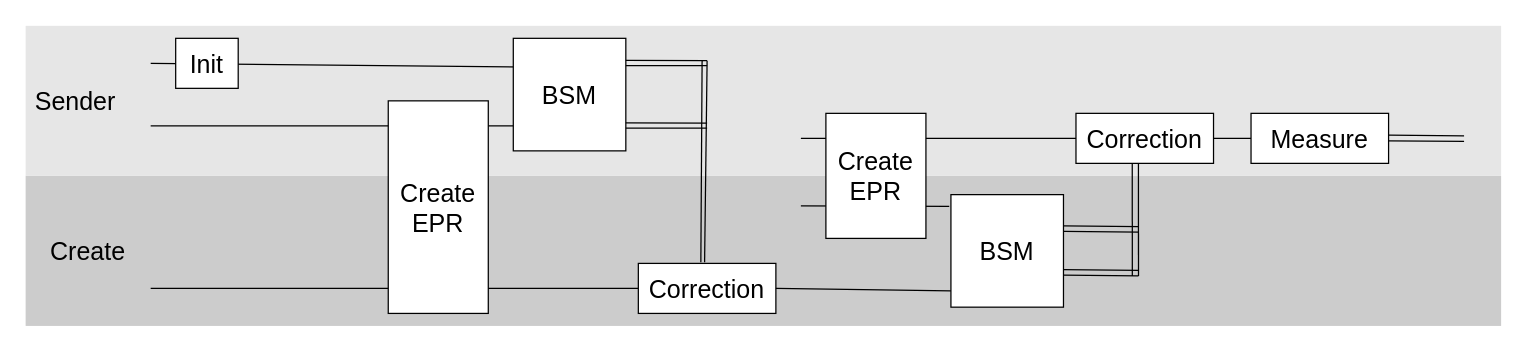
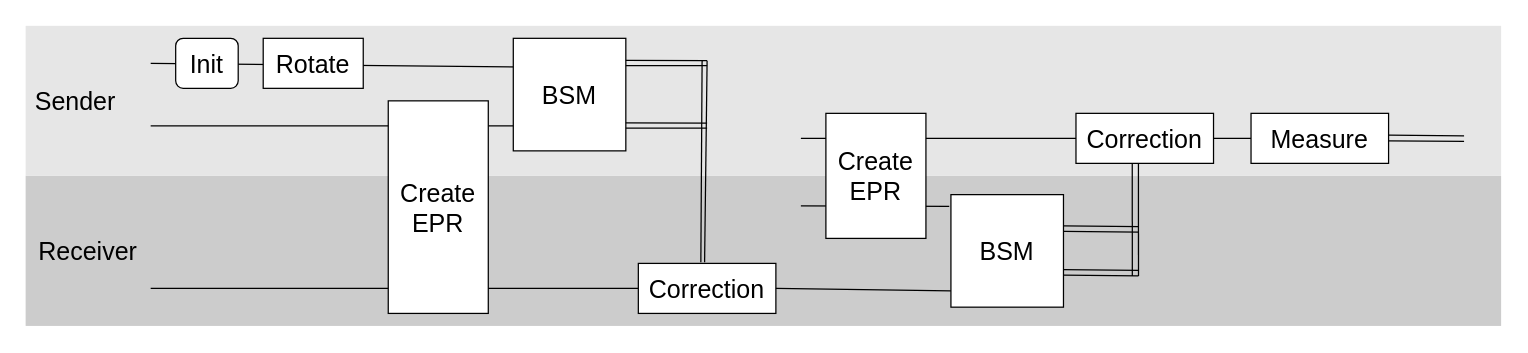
(207, 63) -> (207, 63)
none -> (313, 63)
(88, 251) -> (88, 251)
